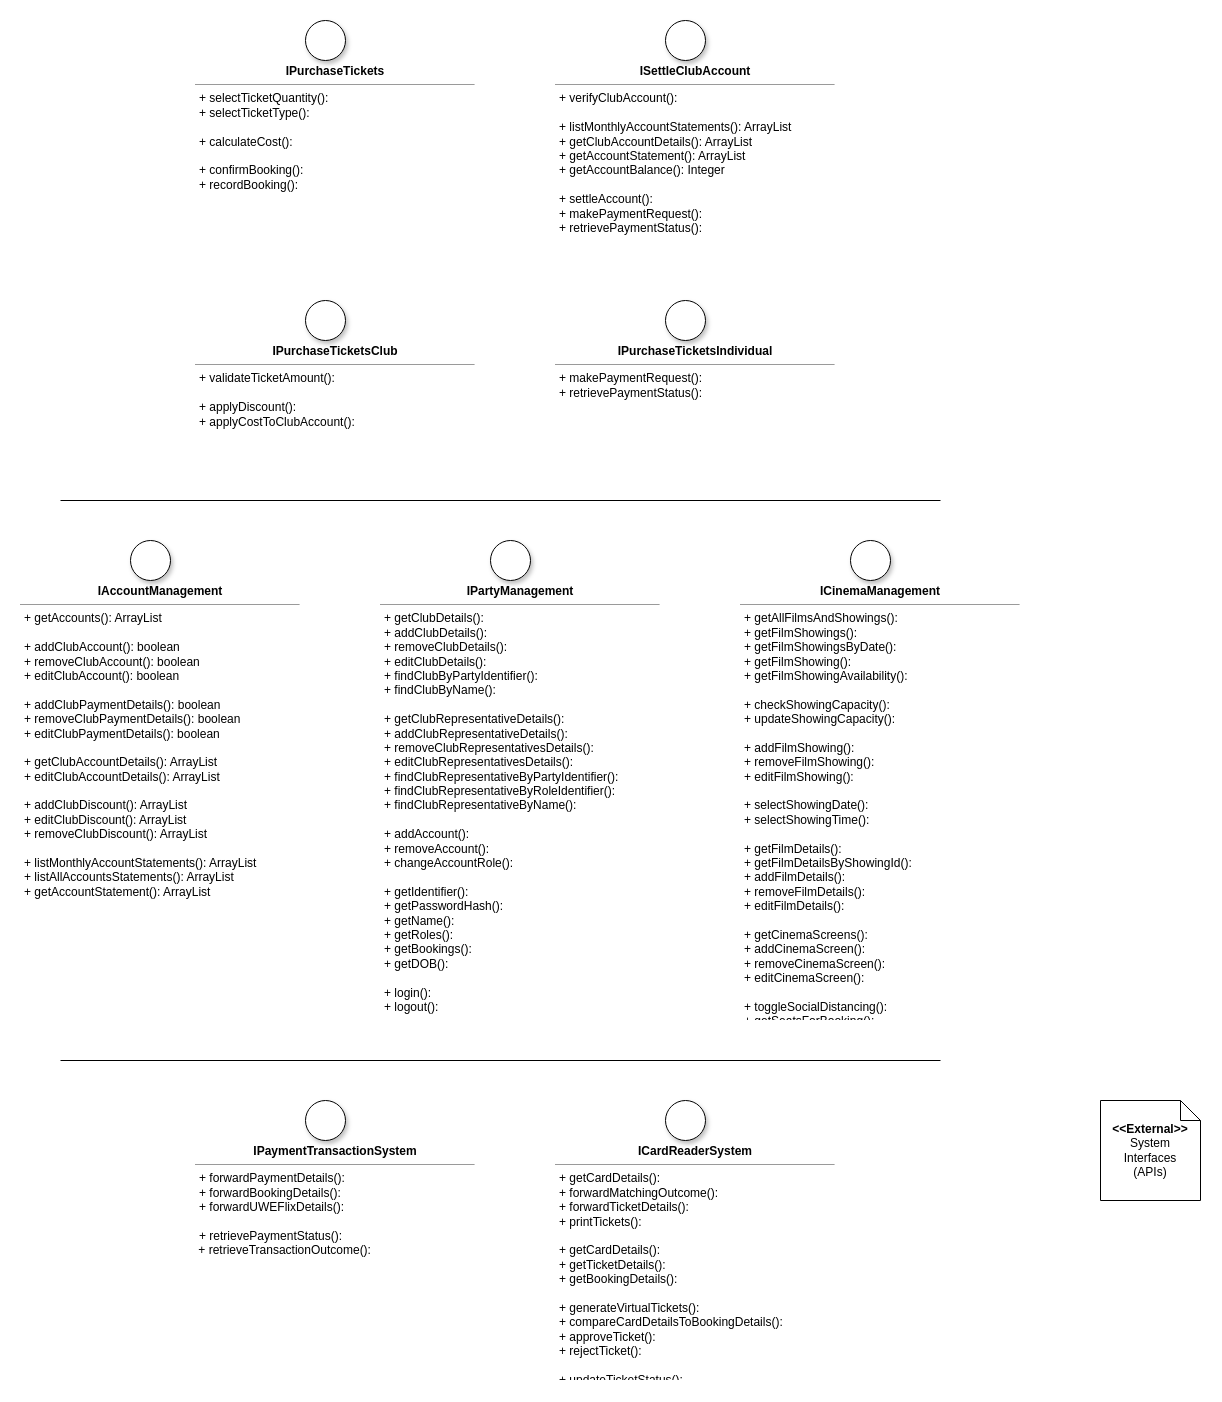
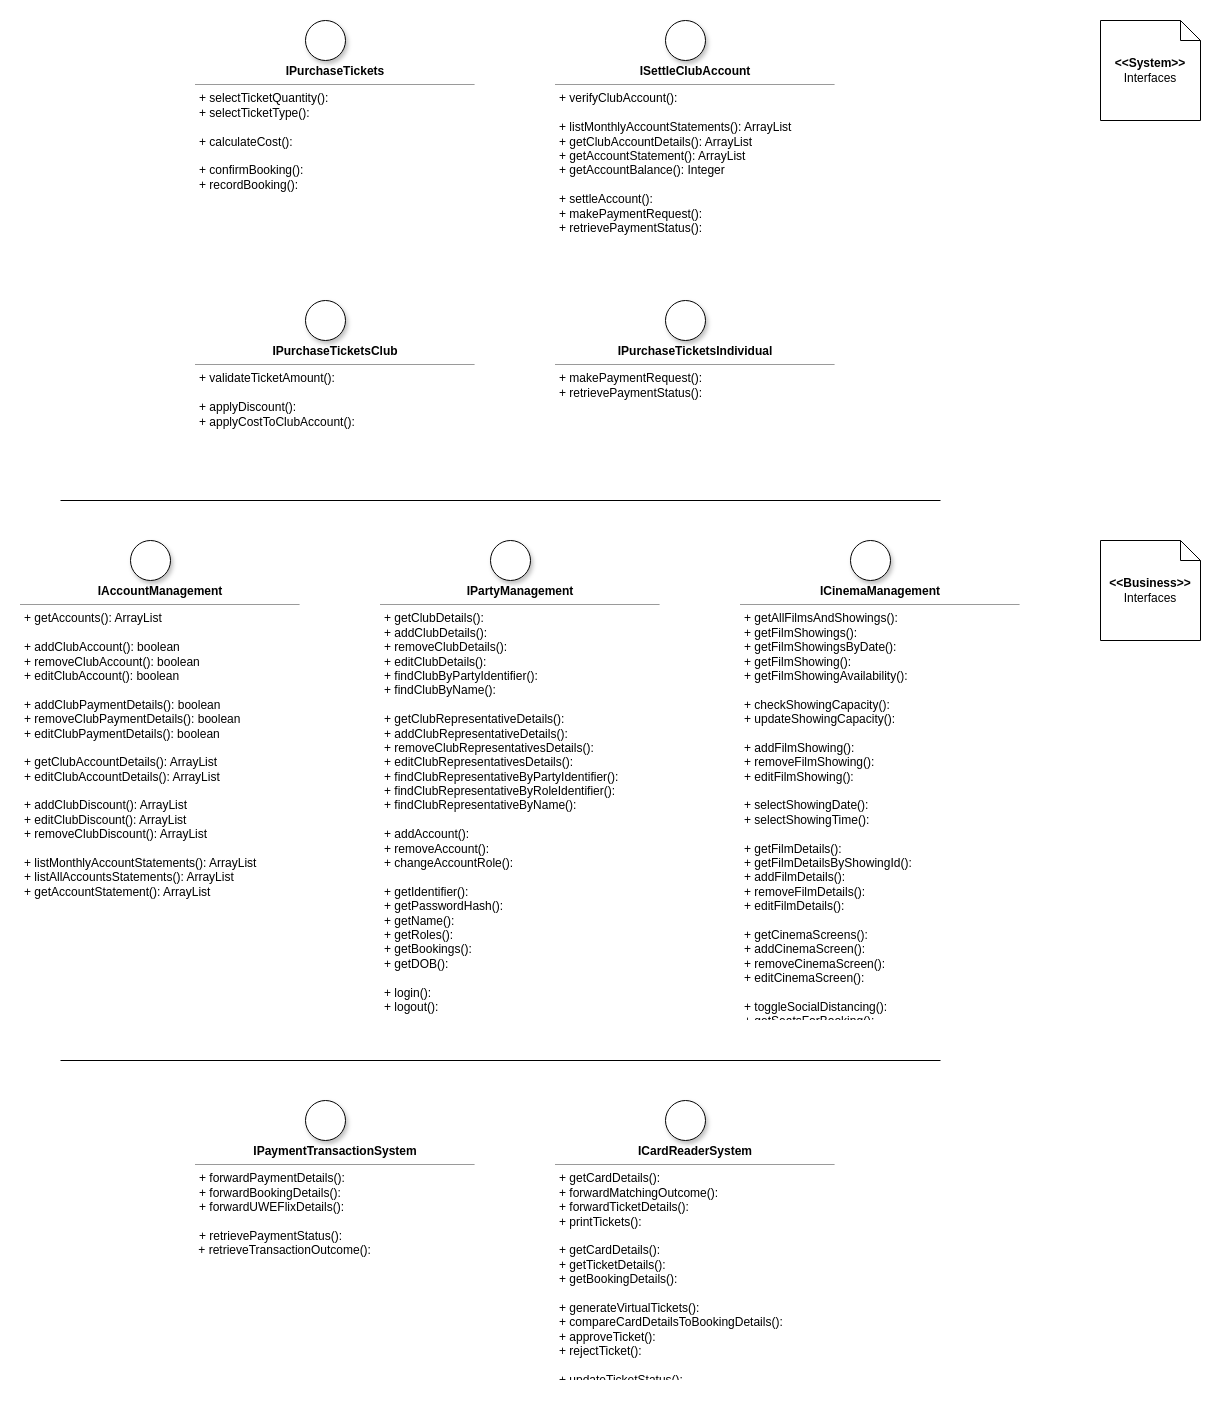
none -> (1151, 71)
none -> (1151, 591)
(1151, 1151) -> none
